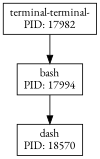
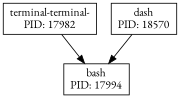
(50, 105) -> (123, 46)
